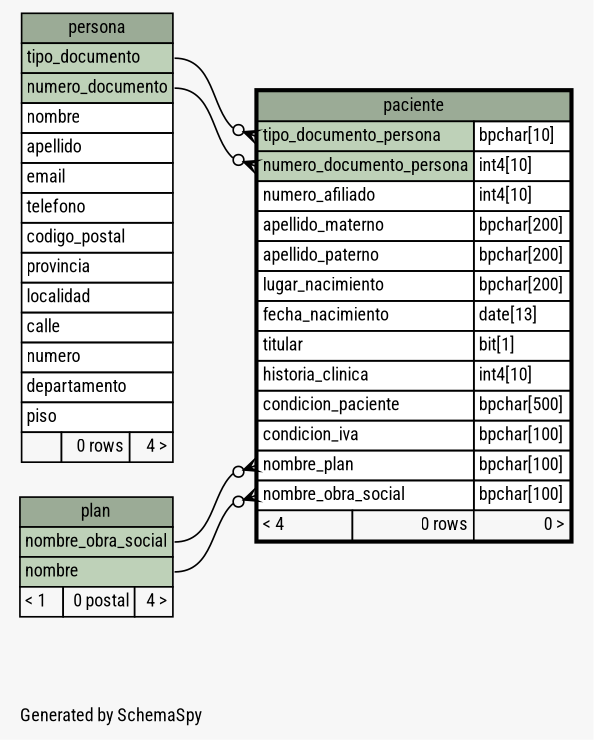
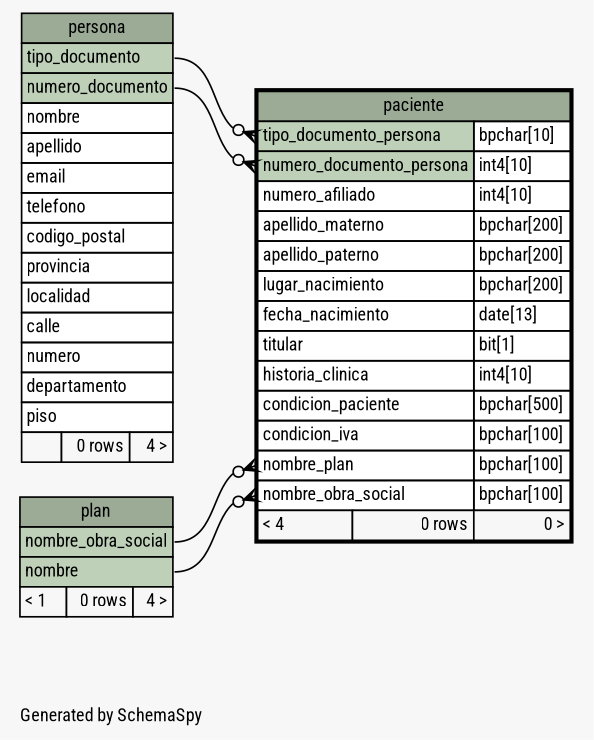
(101, 601) -> (104, 601)
